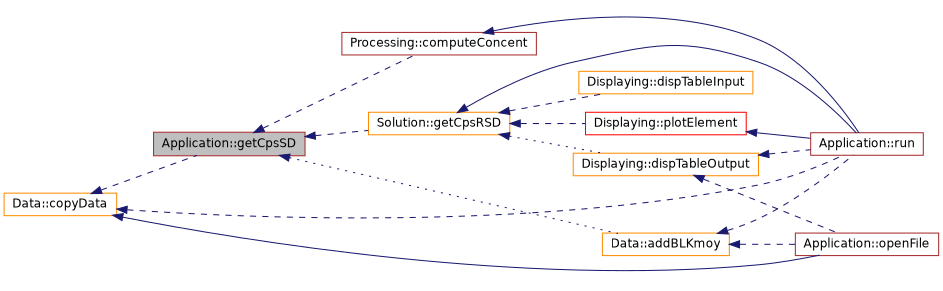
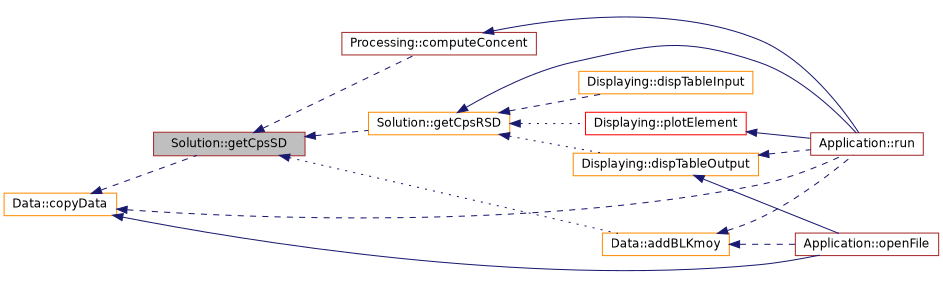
(553, 124) -> (553, 124)
(229, 144) -> (229, 144)
(768, 205) -> (768, 205)
